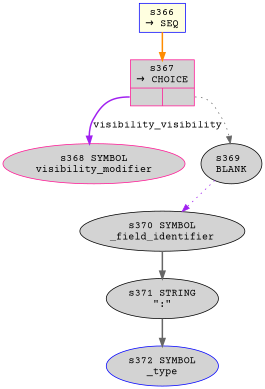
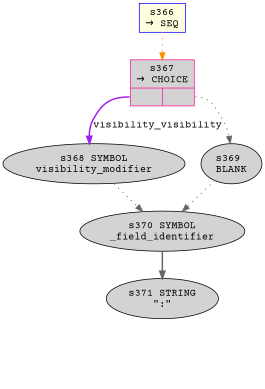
(162, 42) -> (162, 42)
(94, 164) -> (94, 164)
(201, 193) -> (201, 193)
none -> (126, 195)
(162, 366) -> none
